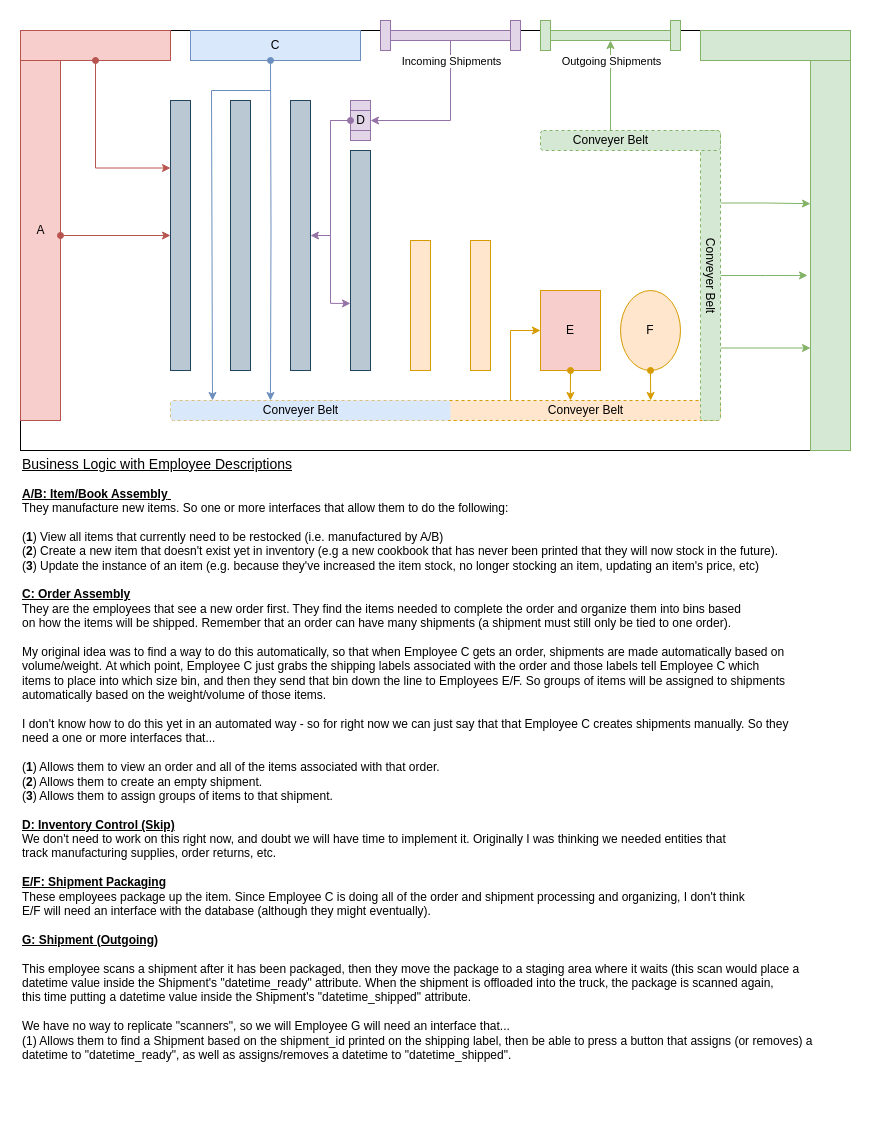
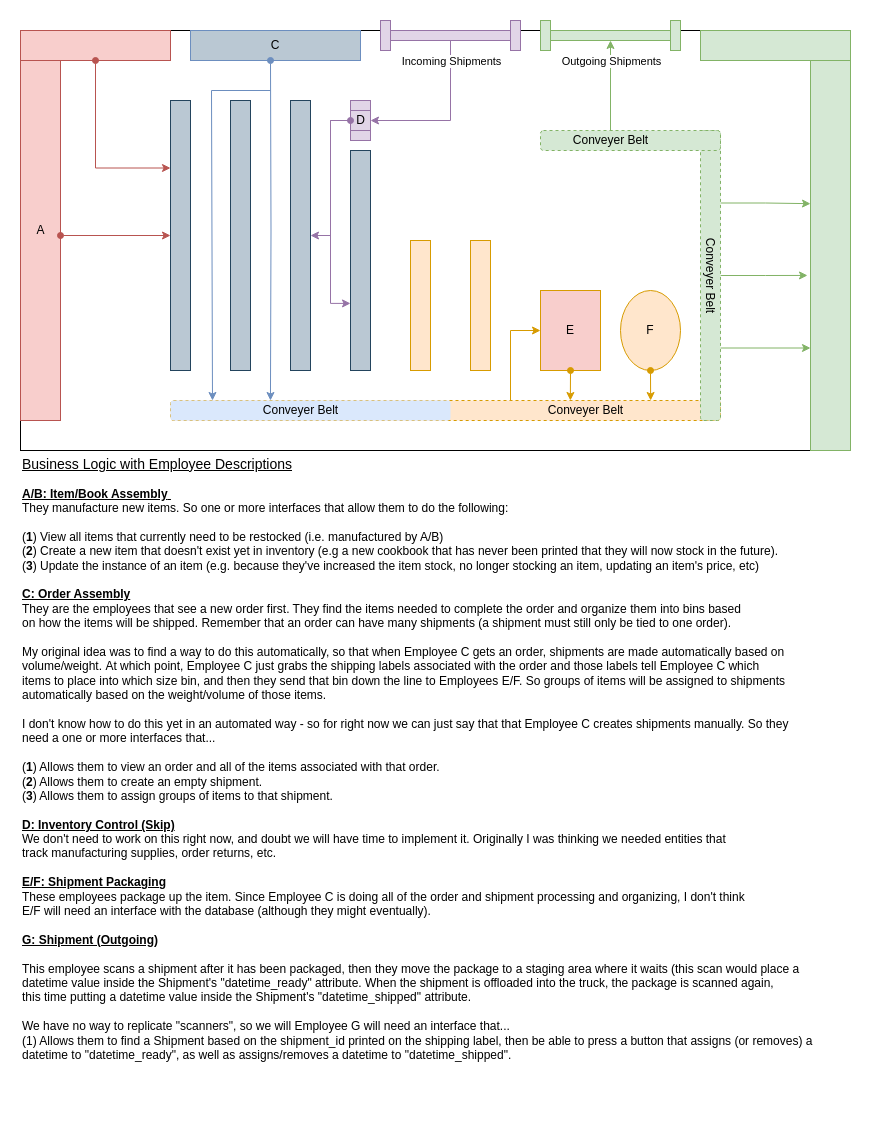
(276, 46) -> (276, 46)
